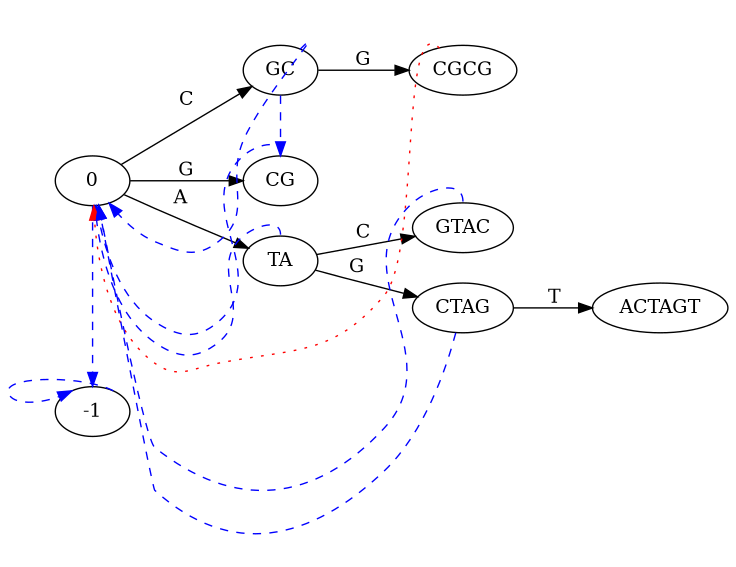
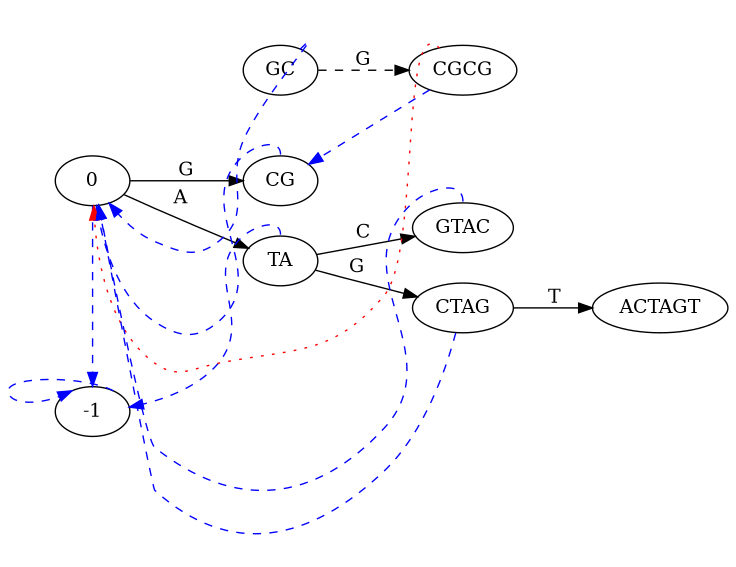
(357, 70) -> (357, 70)
(281, 119) -> (375, 123)
(181, 129) -> none
(197, 354) -> (231, 319)
